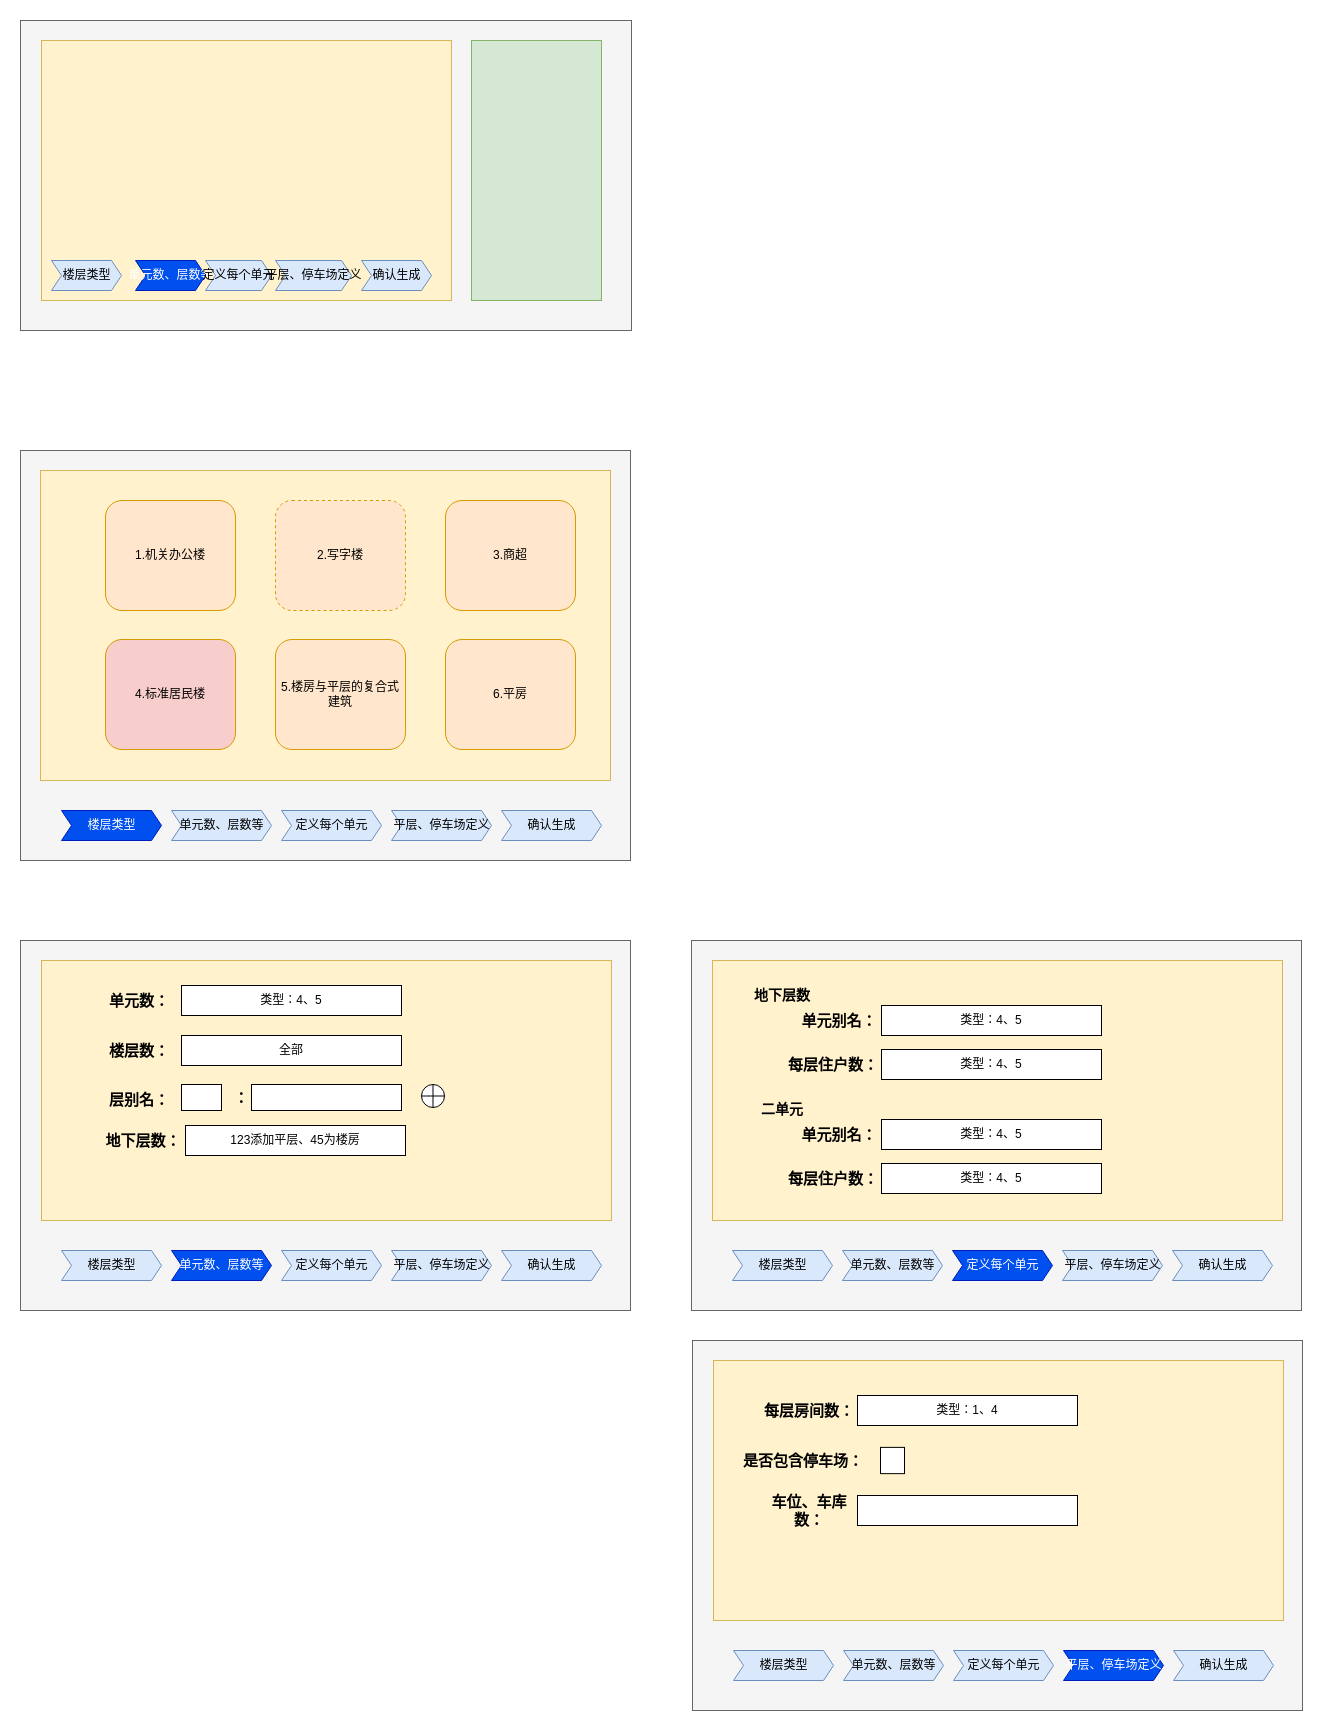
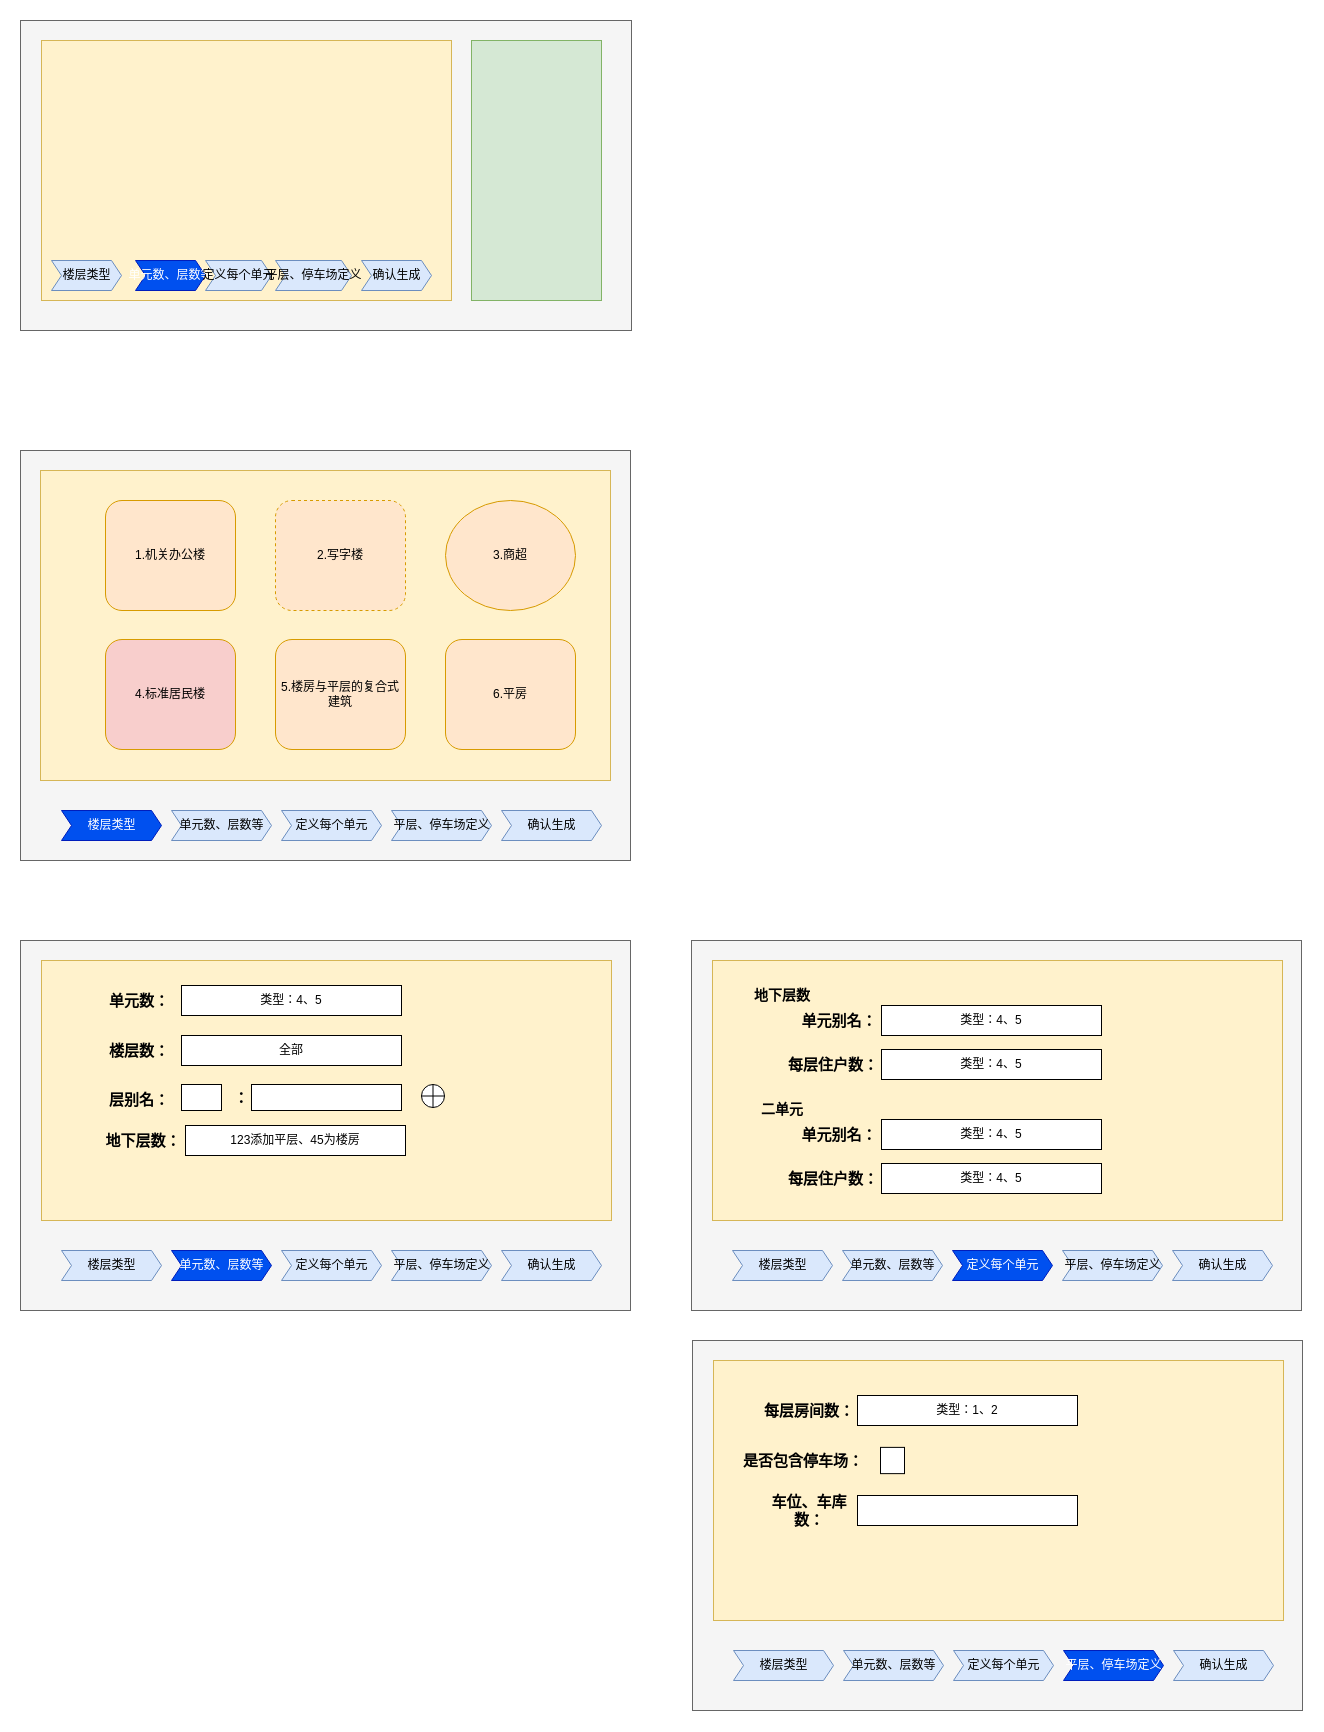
(511, 556) -> (511, 556)
(968, 1411) -> (968, 1411)
